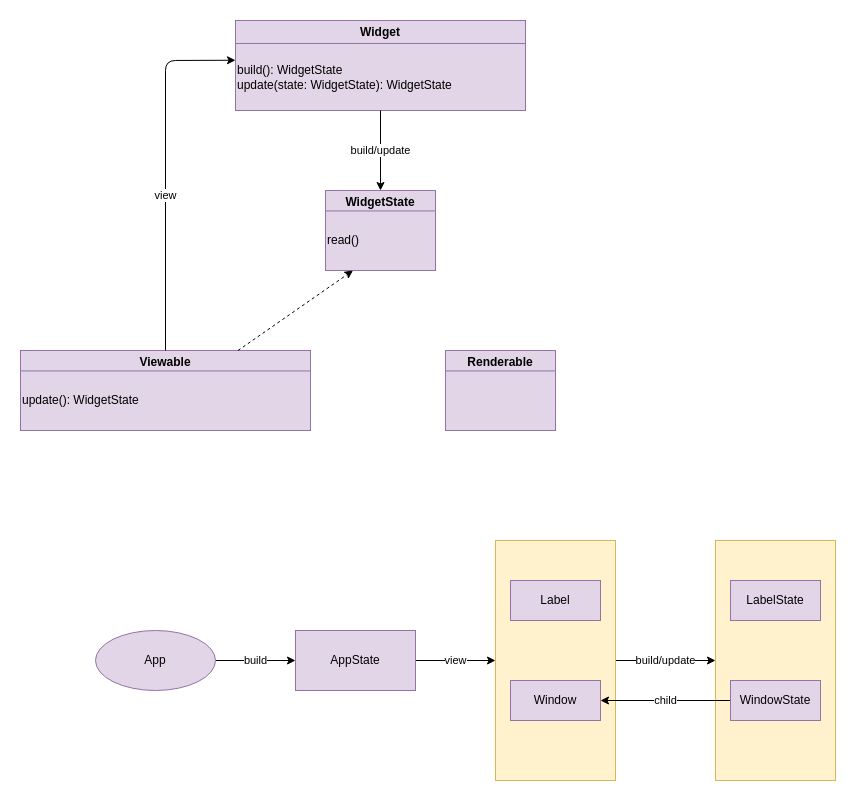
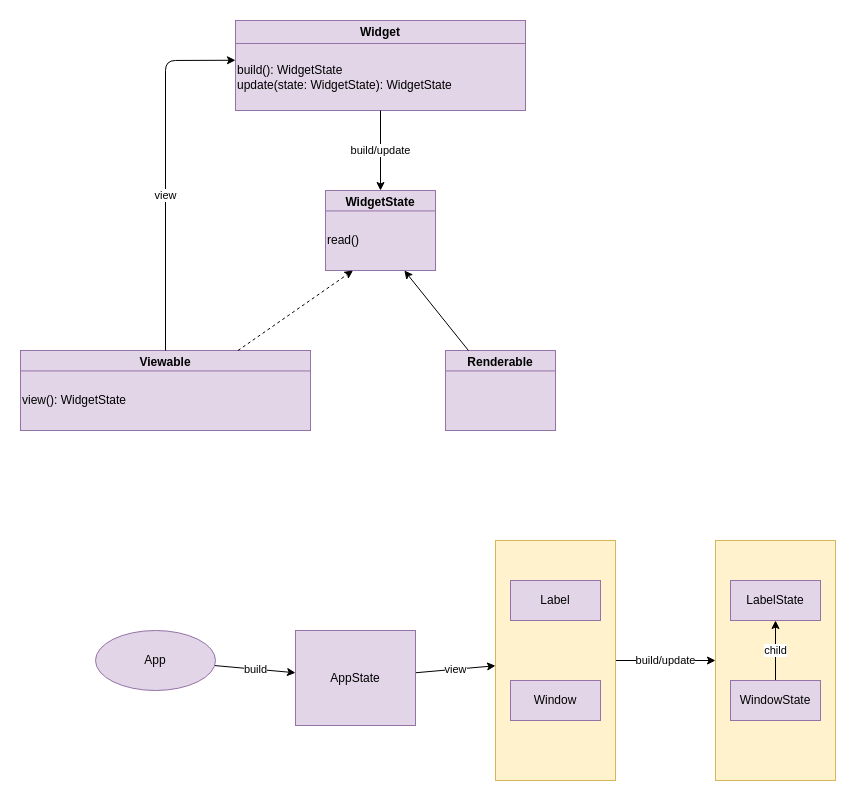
none -> (438, 313)
(88, 401) -> (80, 401)
(356, 661) -> (356, 678)
(669, 701) -> (776, 654)
